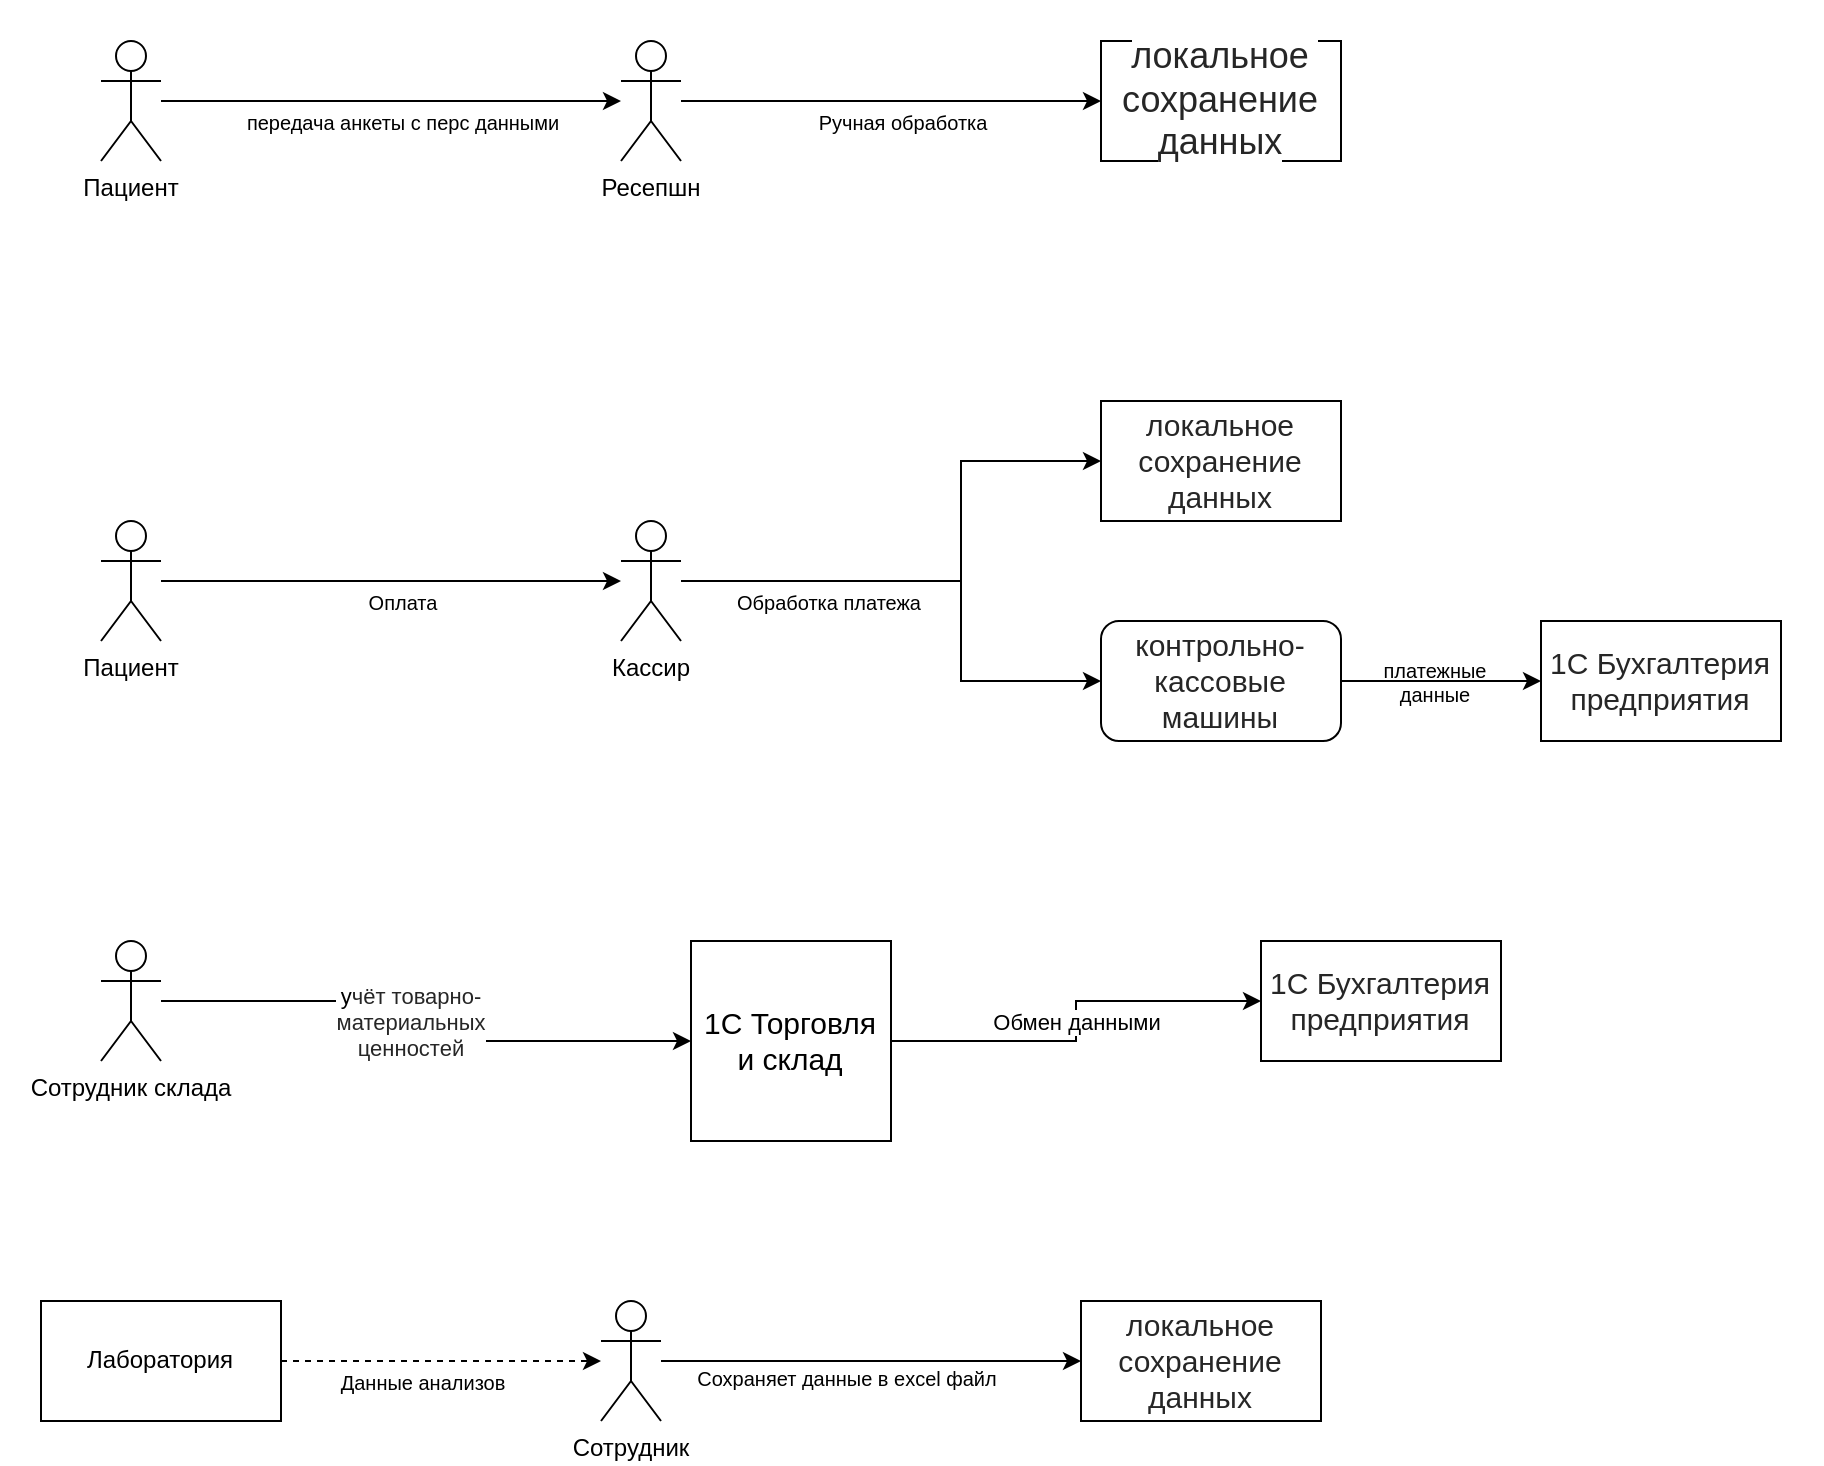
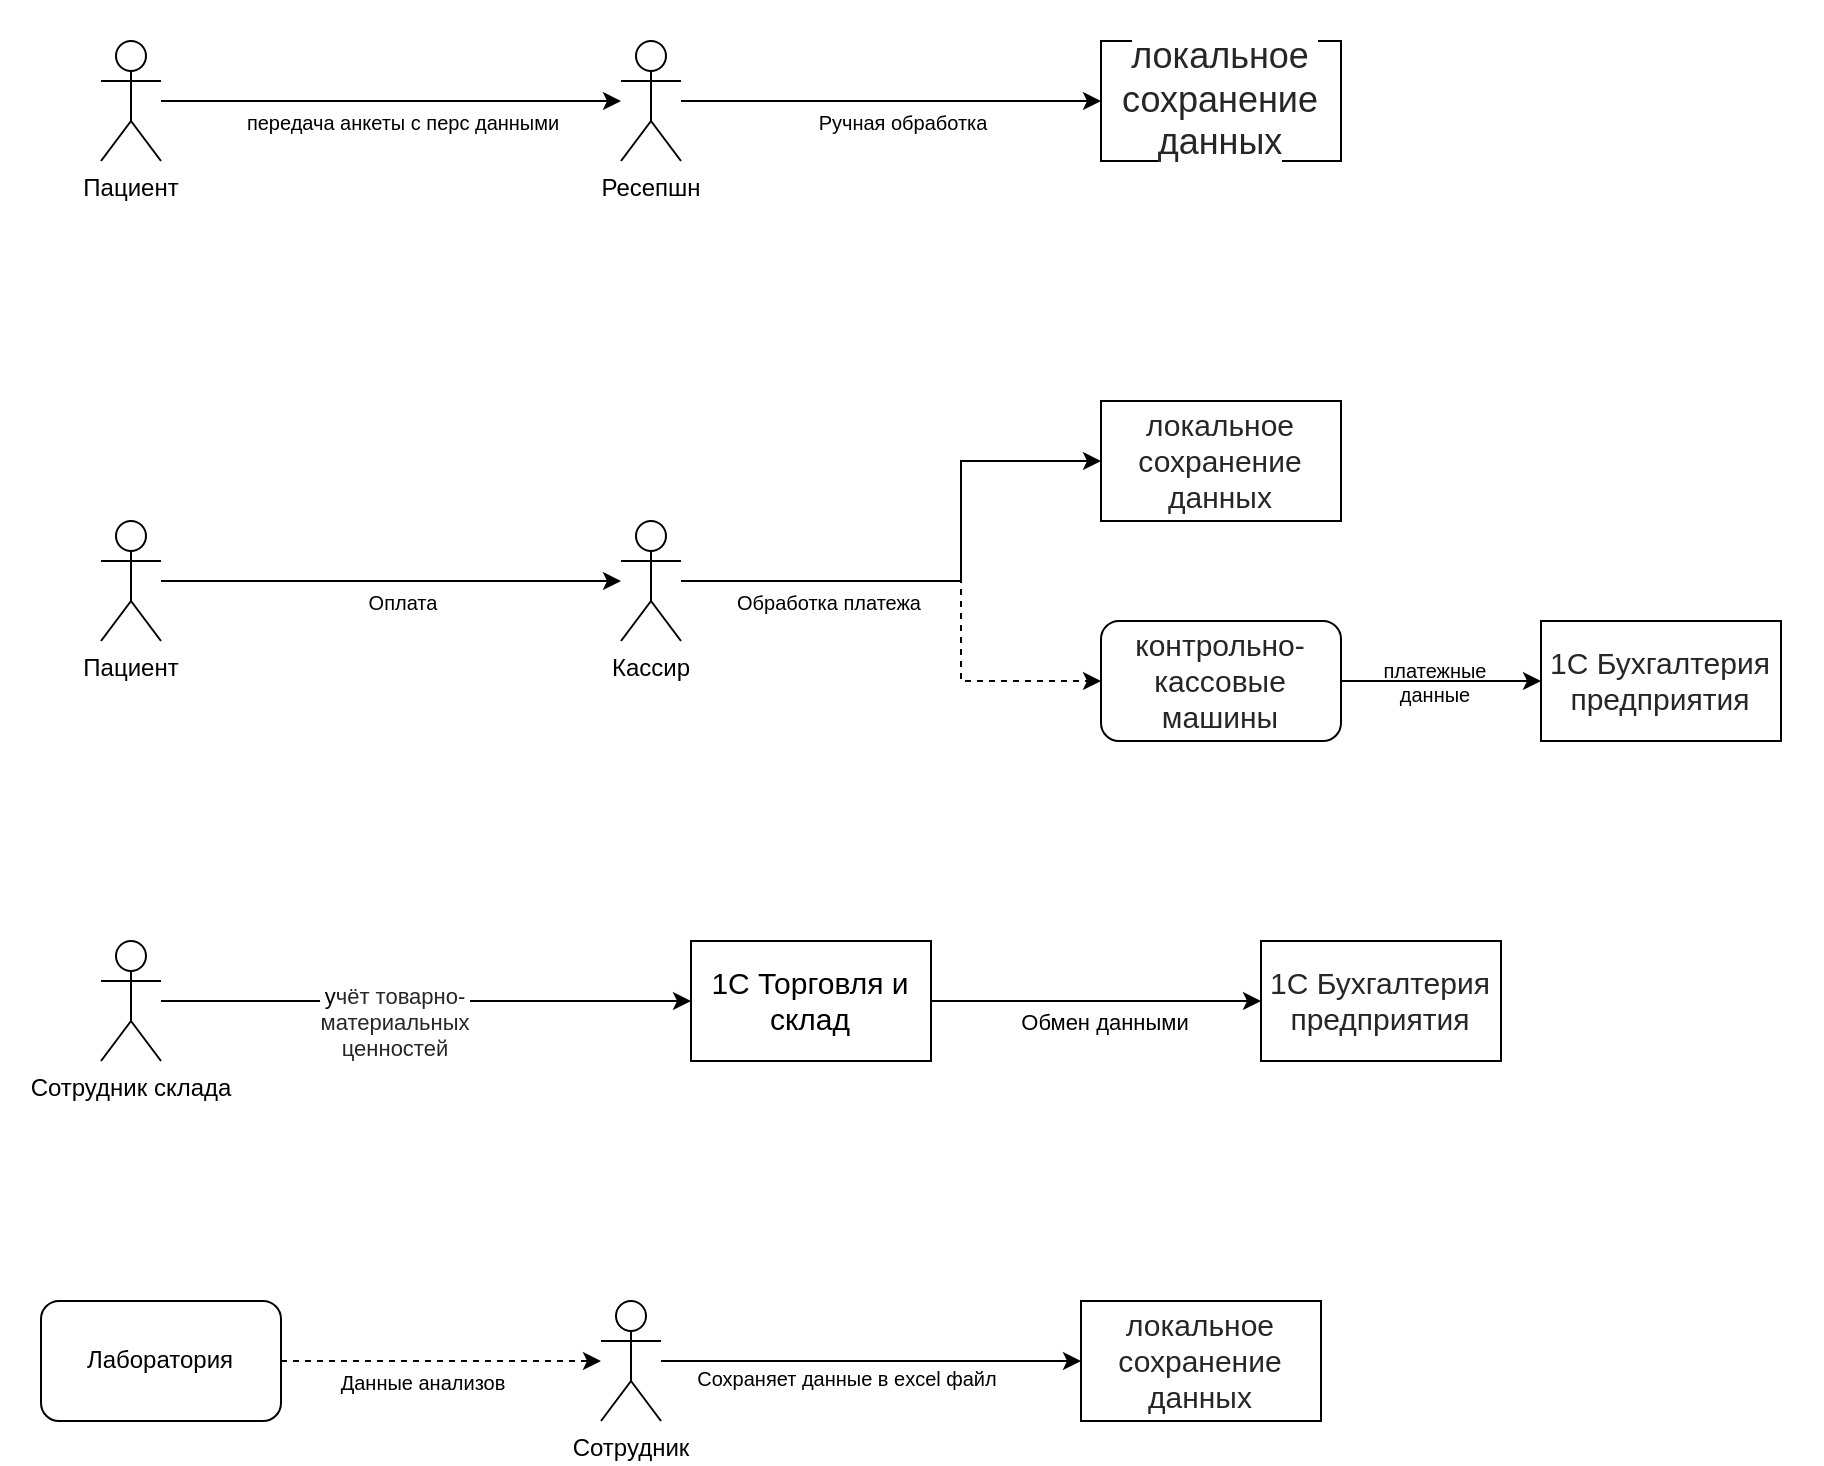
(975, 681) -> (975, 681)
(791, 1041) -> (811, 1001)
(161, 1361) -> (161, 1361)
